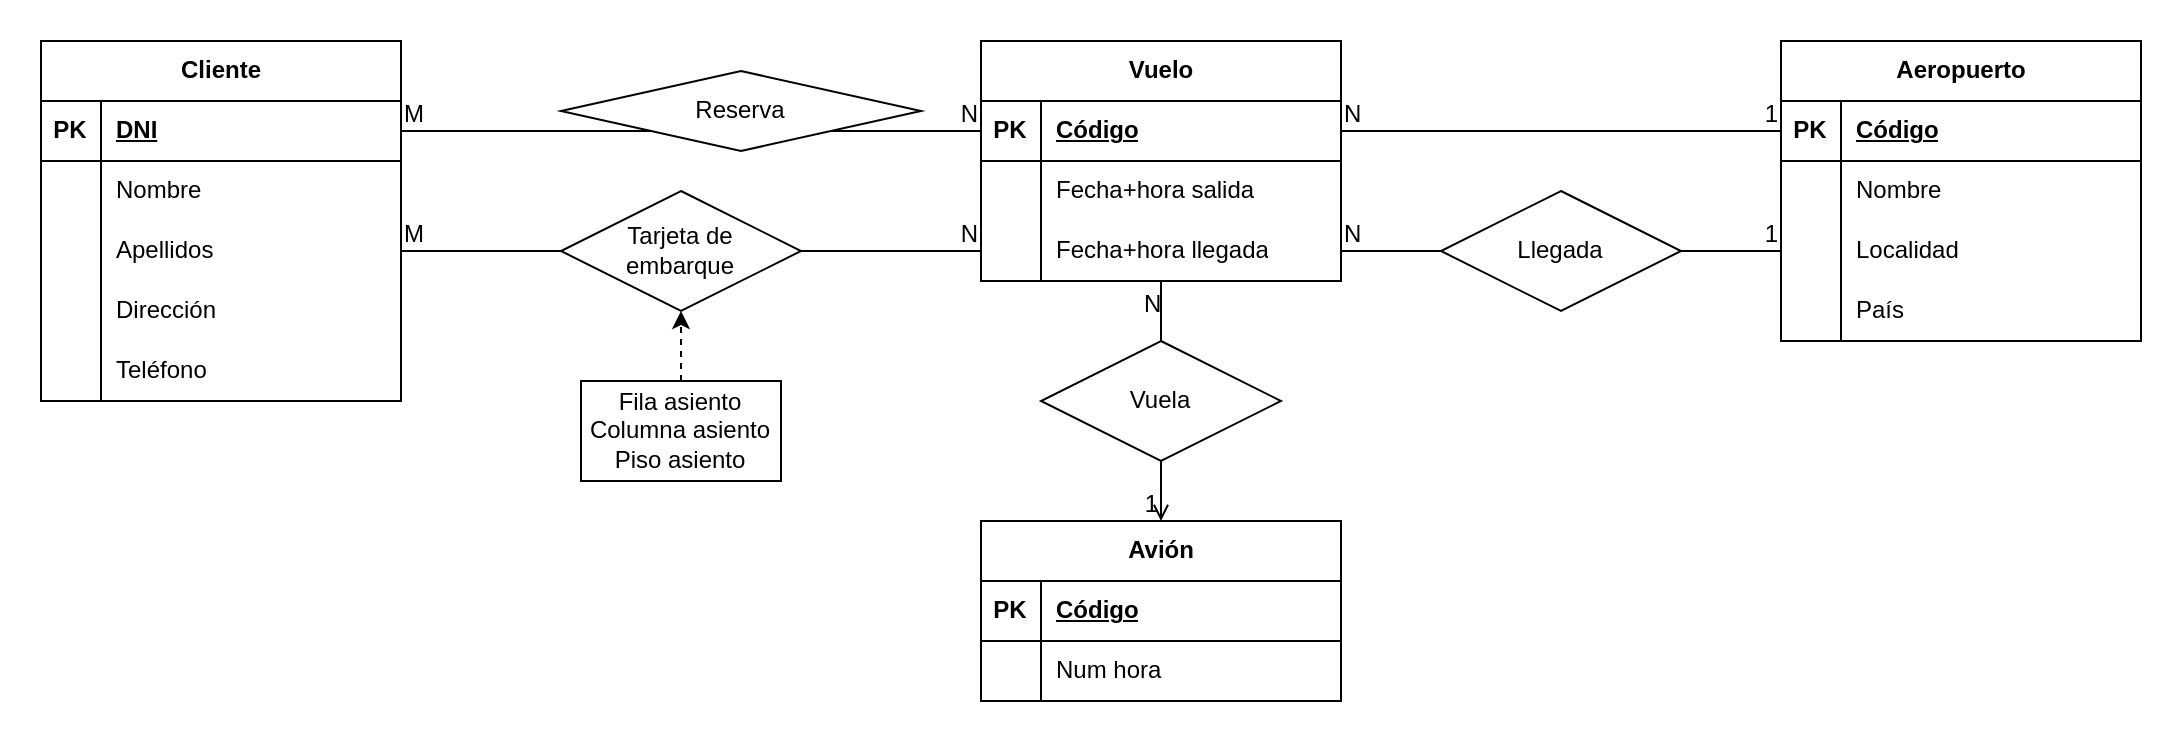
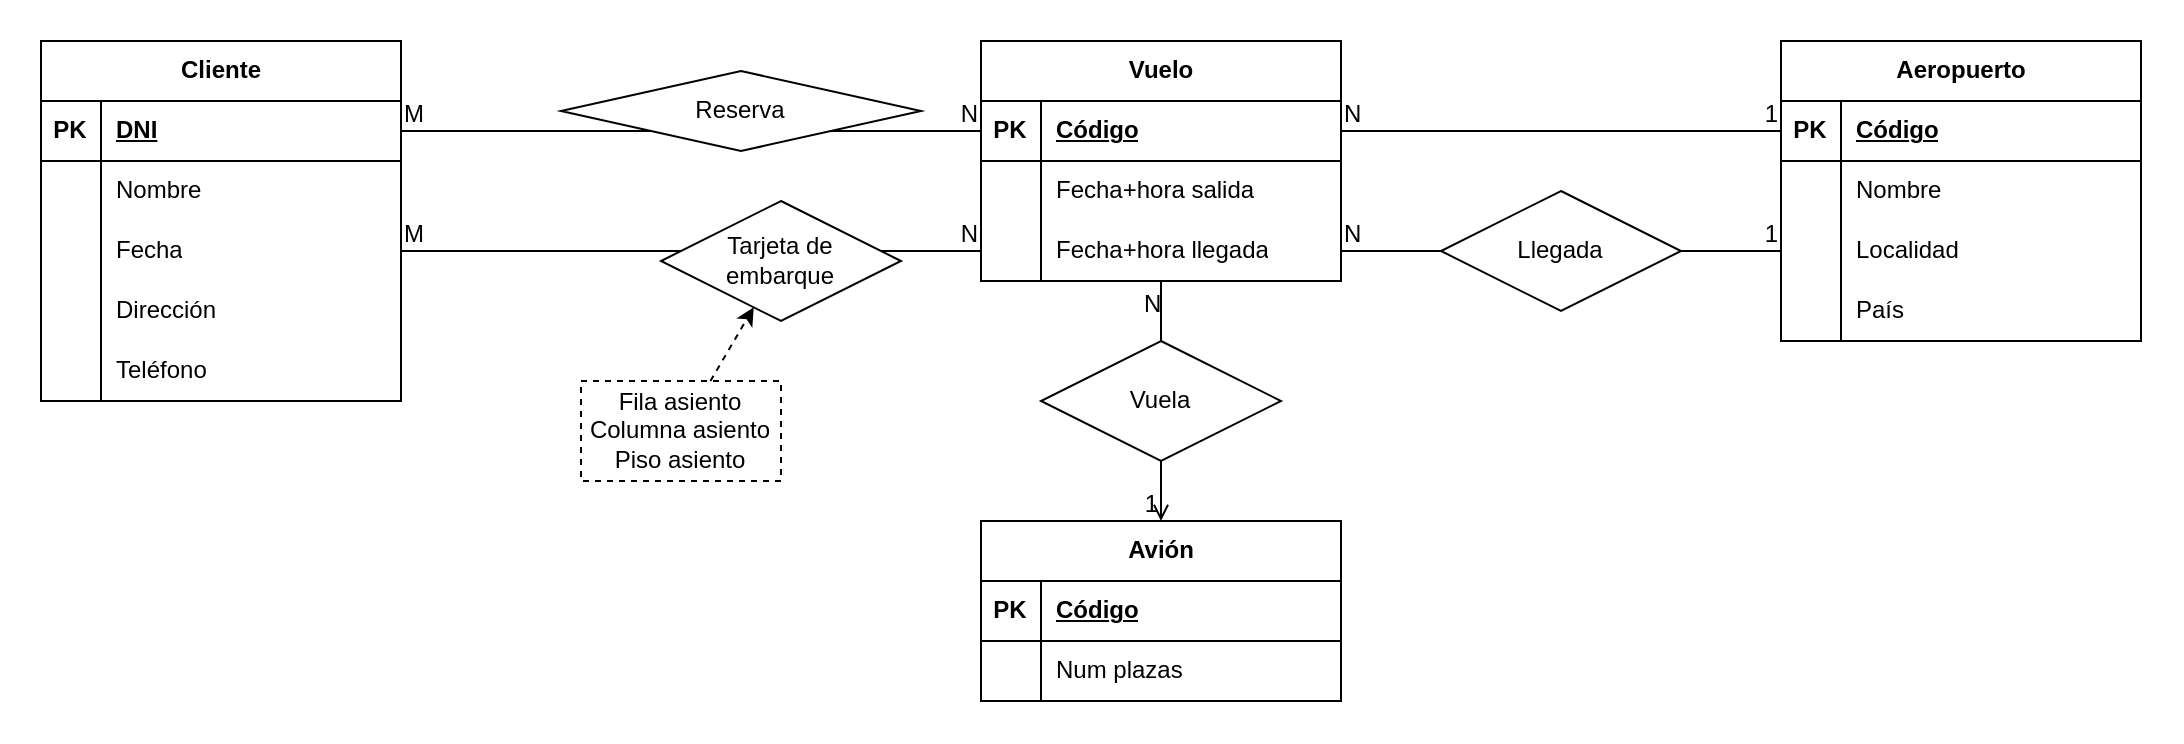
(168, 251) -> (151, 251)
(681, 251) -> (781, 261)
(681, 431) -> (681, 431)
(1108, 671) -> (1118, 671)
